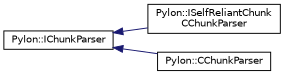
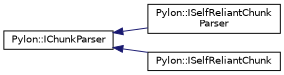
(214, 19) -> (214, 19)
(214, 61) -> (214, 61)
